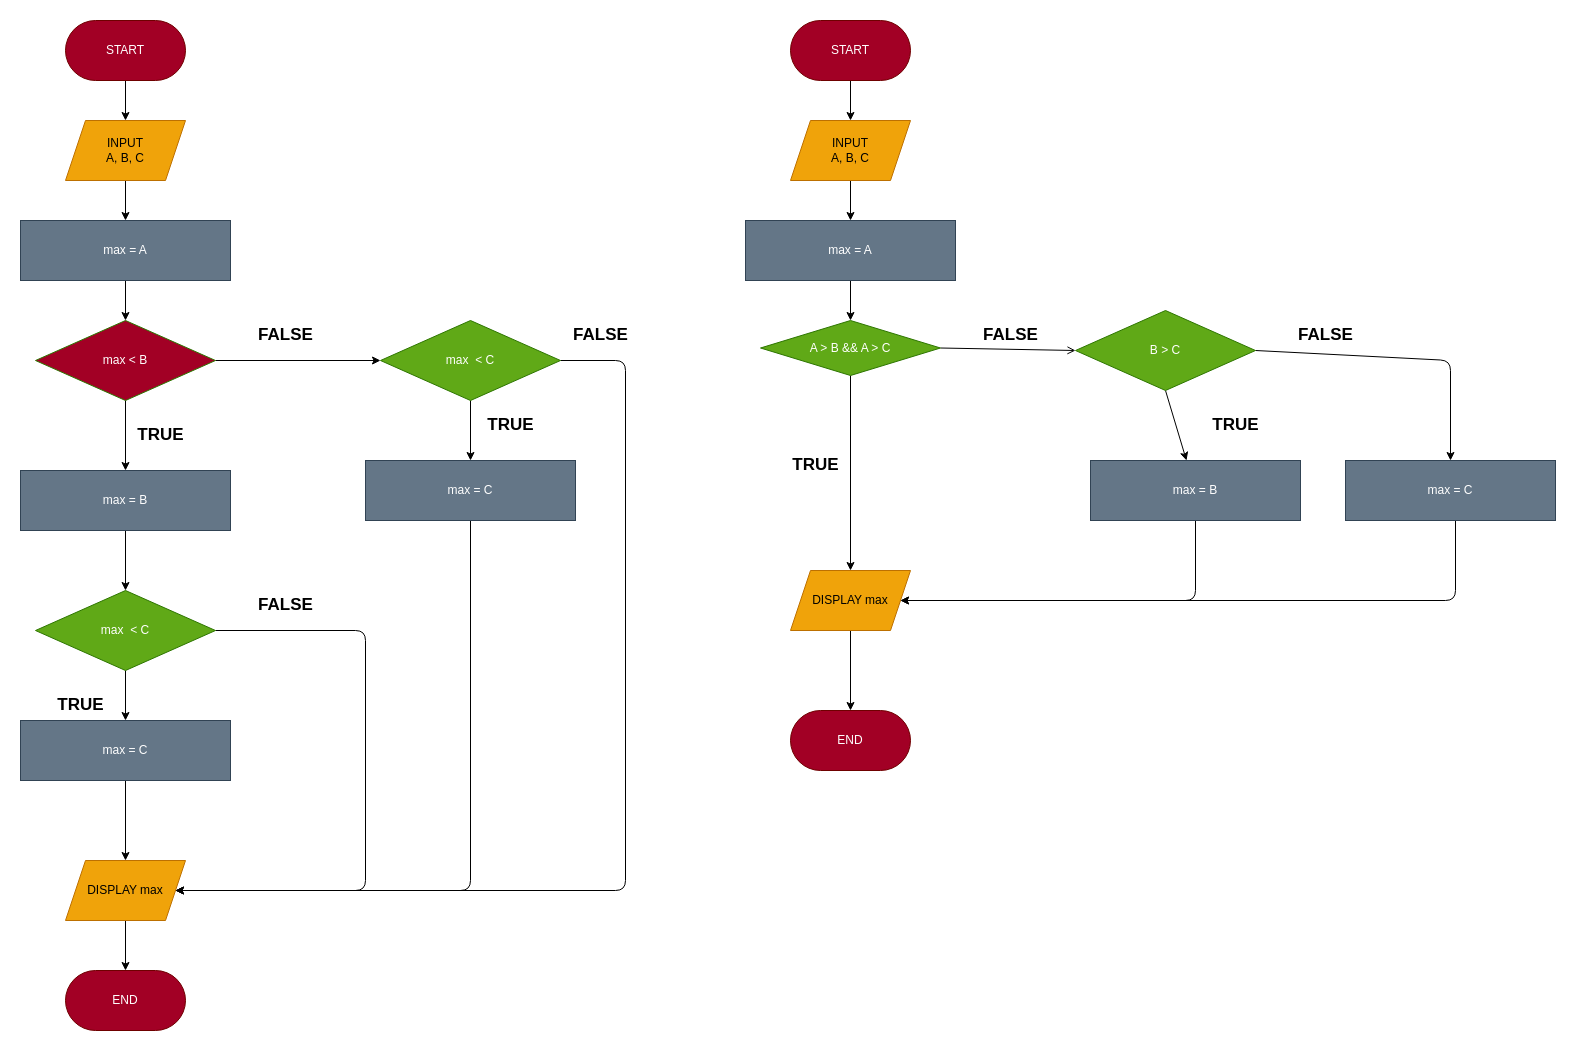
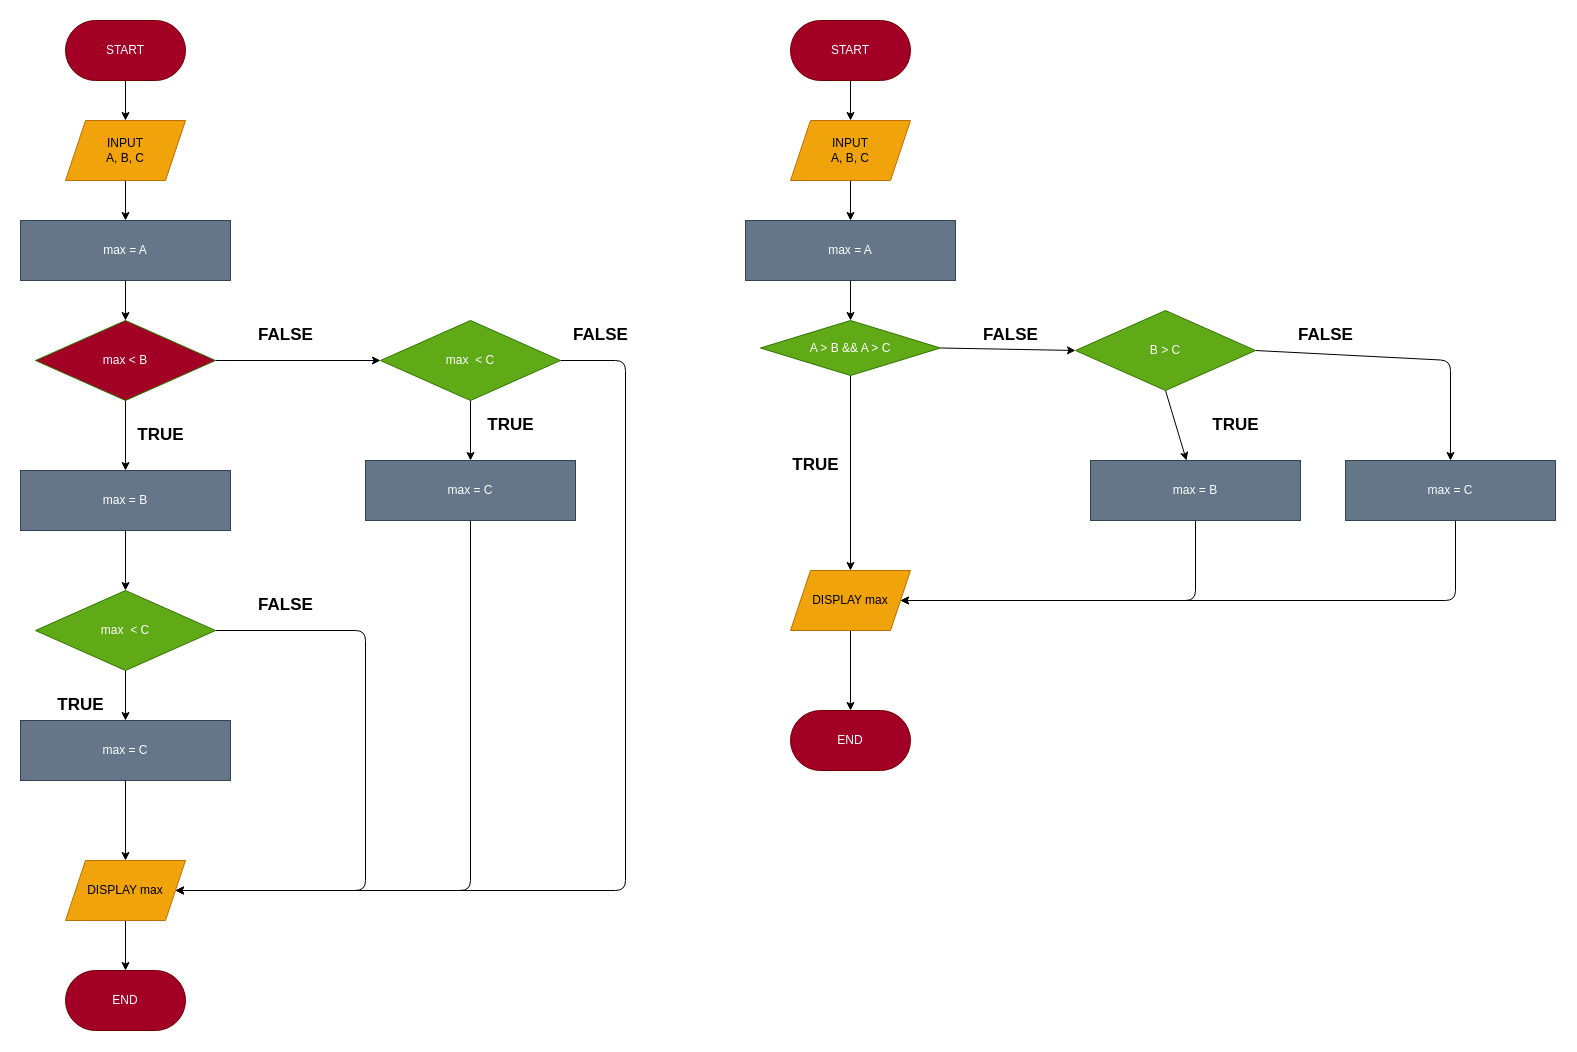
(1068, 350) -> (1067, 350)
